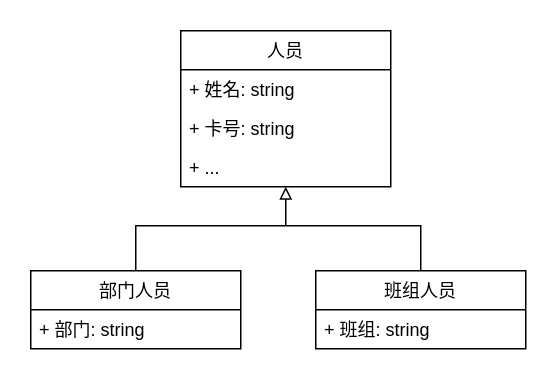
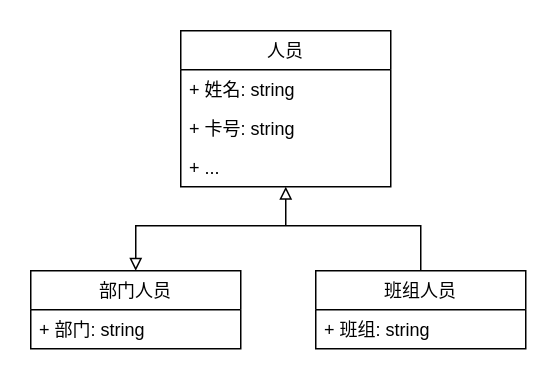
(136, 262) -> (136, 258)
